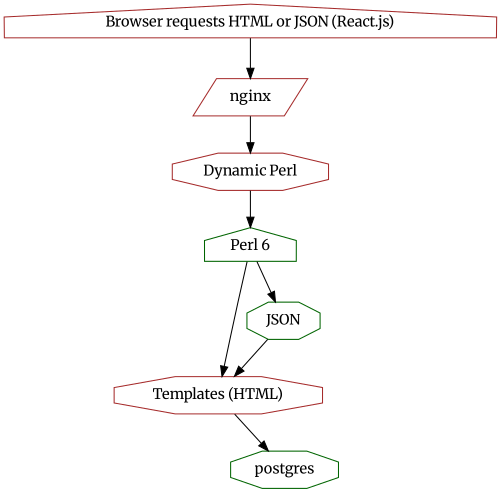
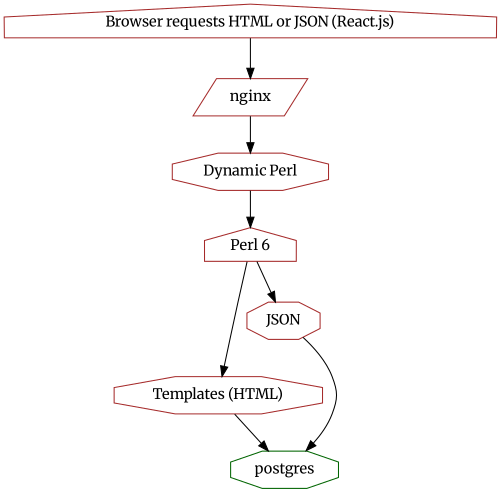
(250, 246) -> (250, 246)
(284, 321) -> (284, 321)
(255, 354) -> (336, 388)
